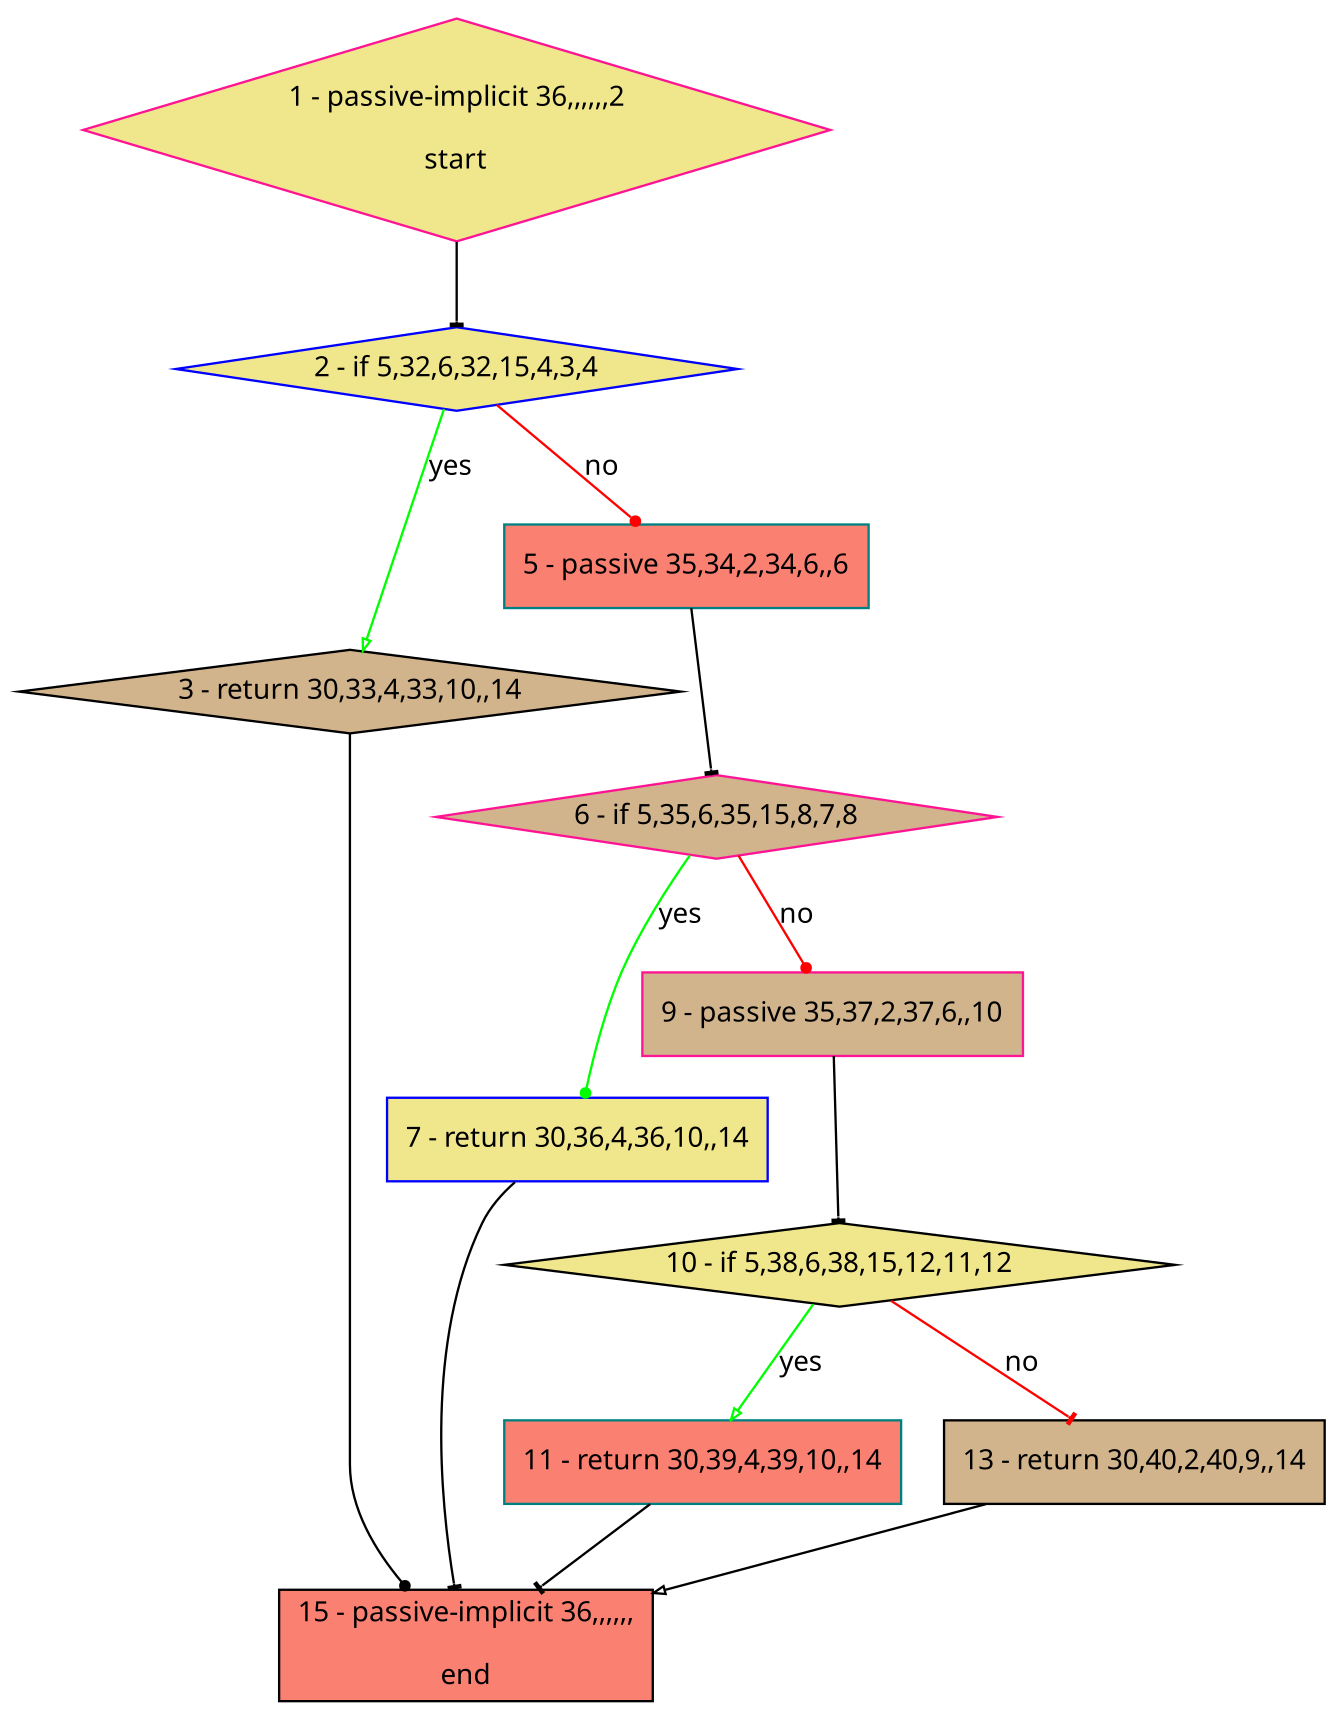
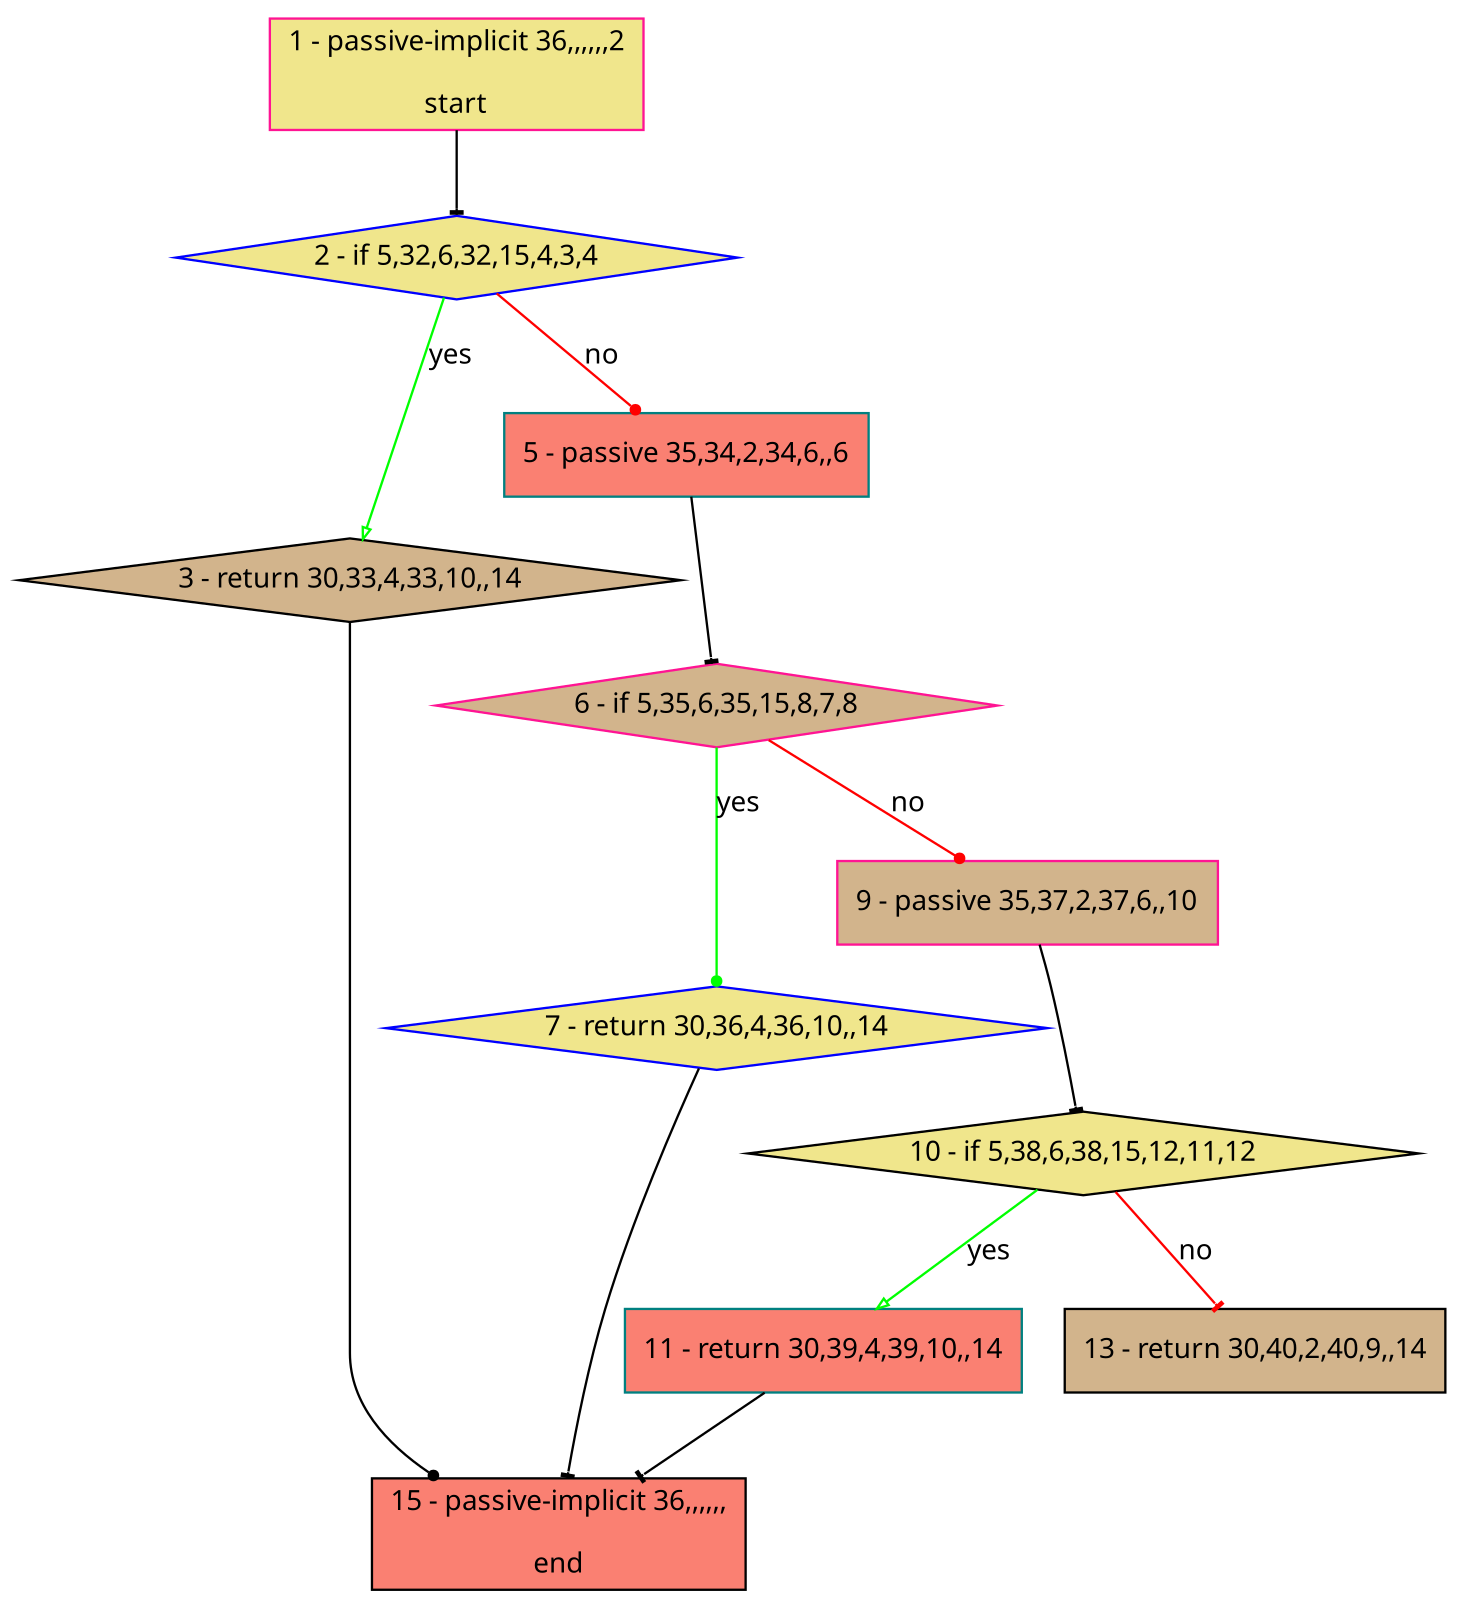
(457, 130) -> (457, 74)
(577, 1140) -> (717, 1028)
(826, 1547) -> none
